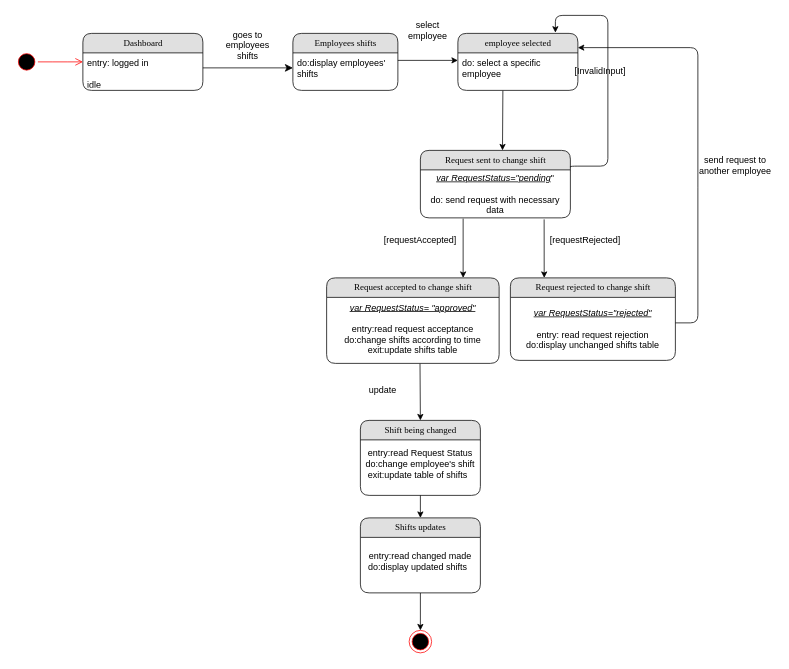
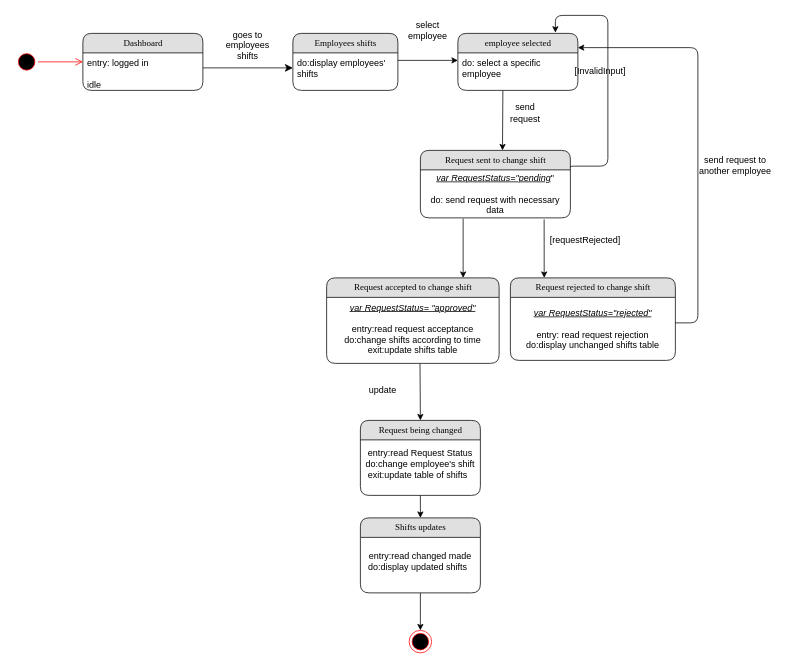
none -> (525, 113)
(420, 240) -> none
(421, 430) -> (421, 430)
